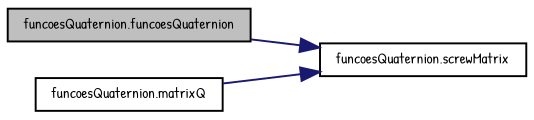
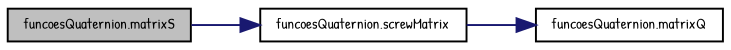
(129, 25) -> (99, 25)
(262, 79) -> (491, 25)
